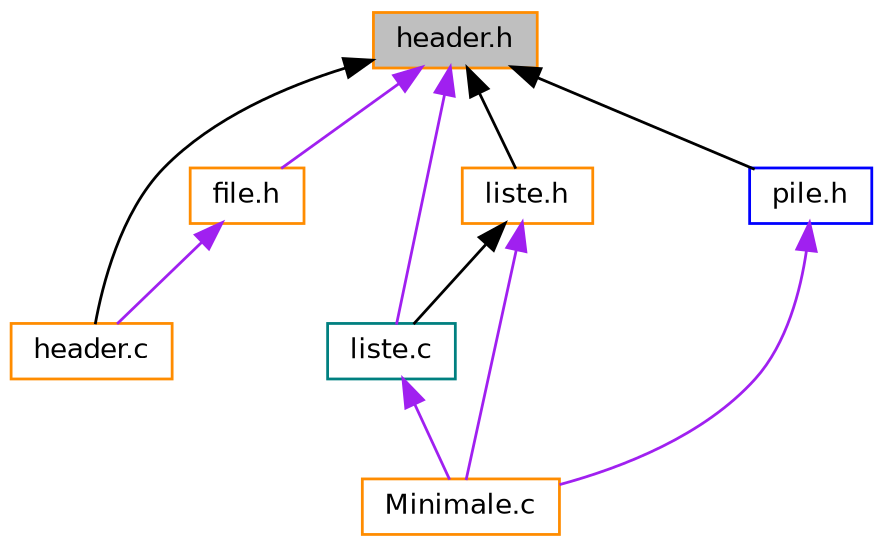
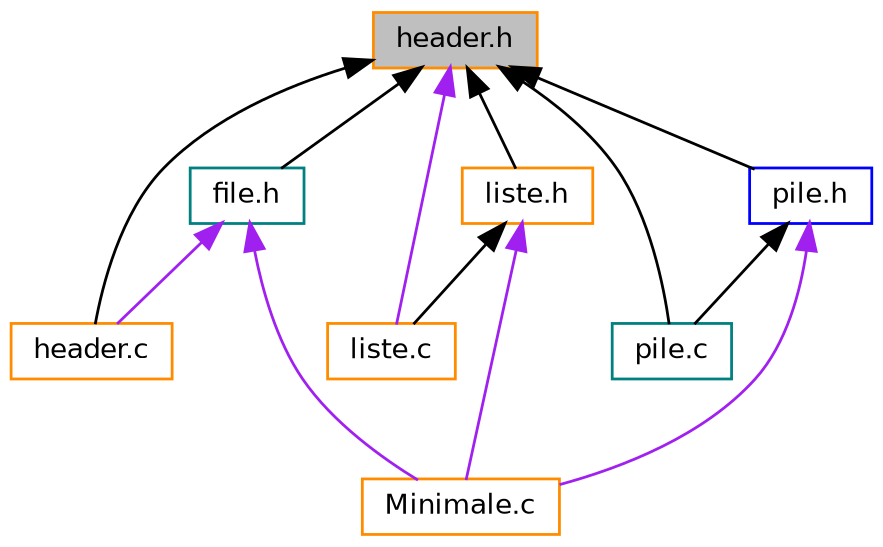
(340, 126) -> (340, 126)
(247, 196) -> (247, 196)
(391, 351) -> (391, 351)
none -> (672, 351)
(432, 442) -> (308, 386)
